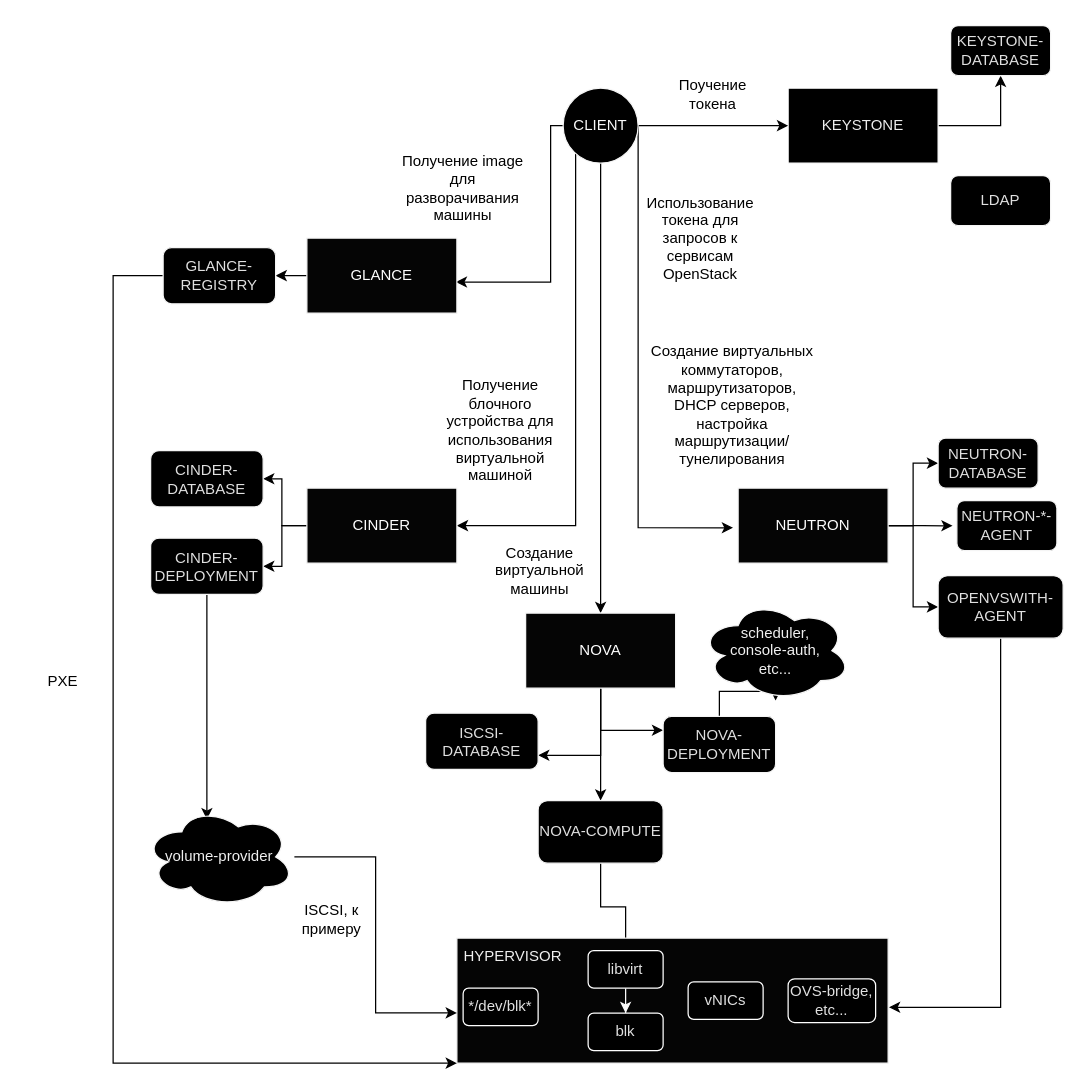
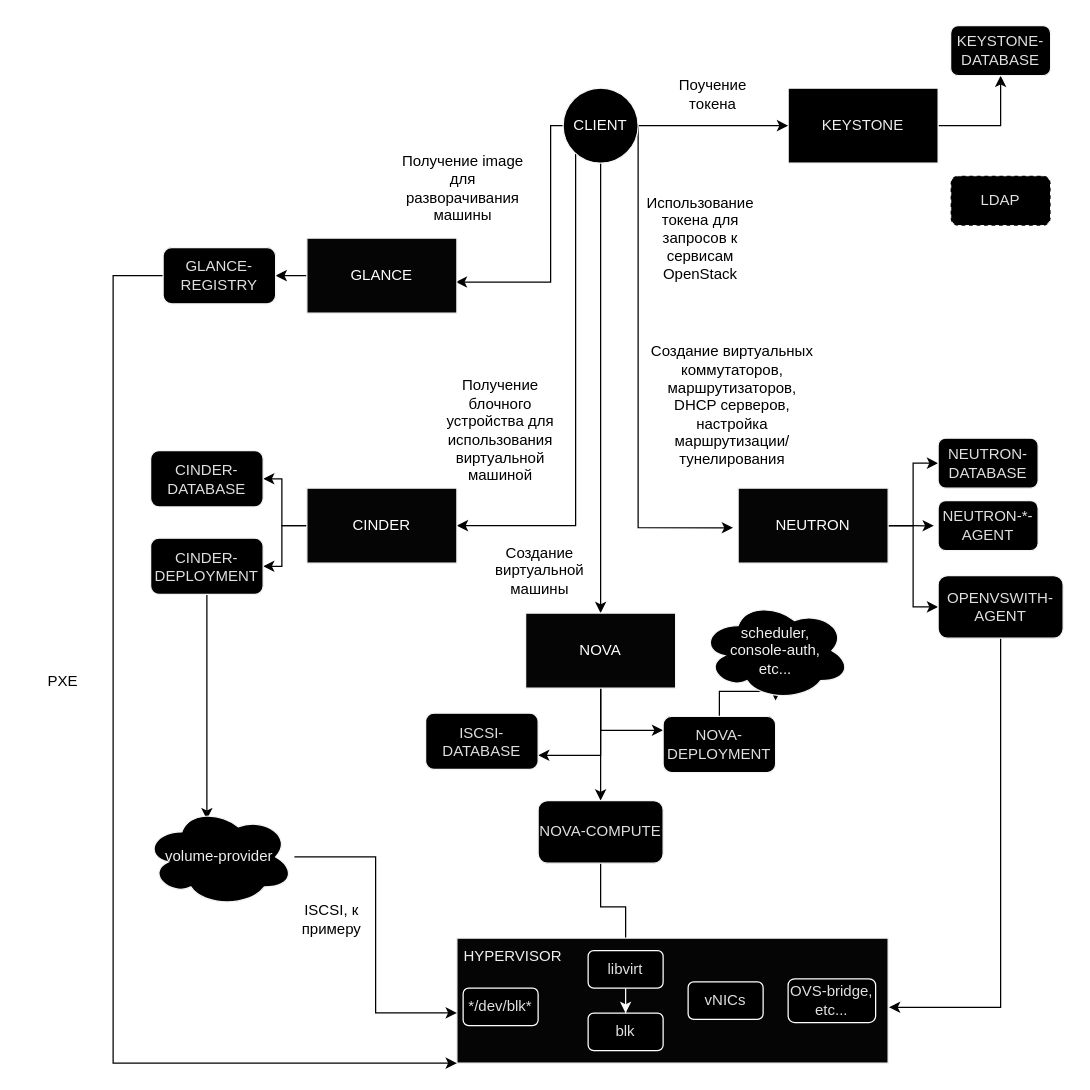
(1001, 201) -> (1001, 201)
(1007, 526) -> (988, 526)
